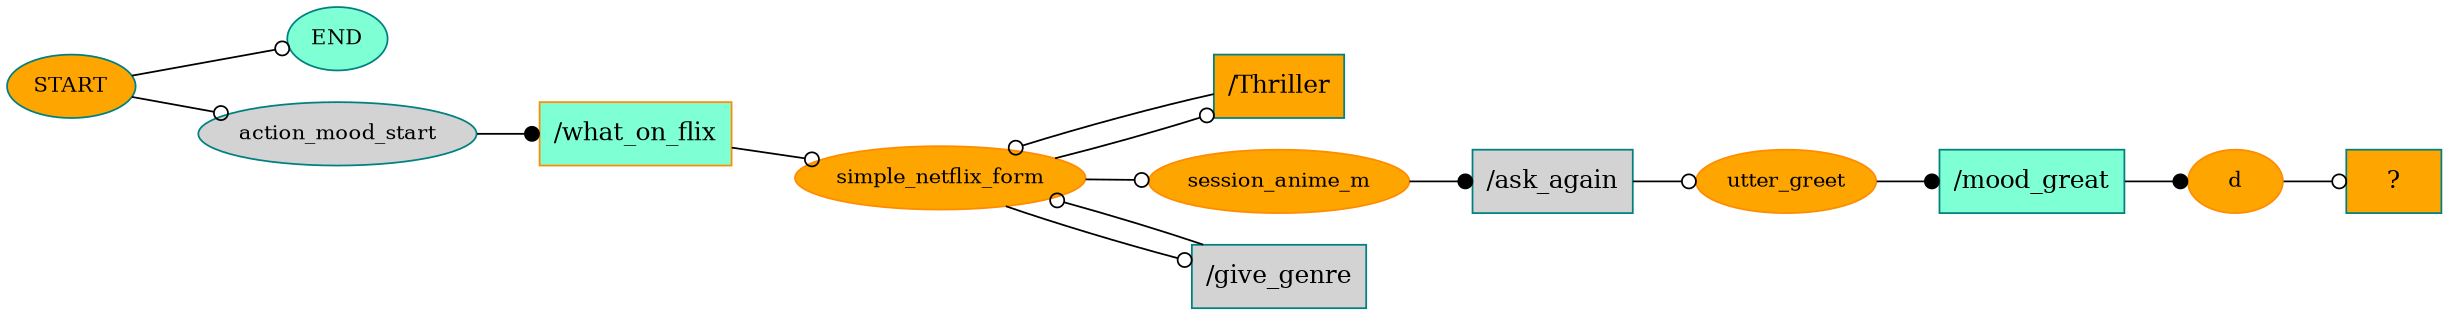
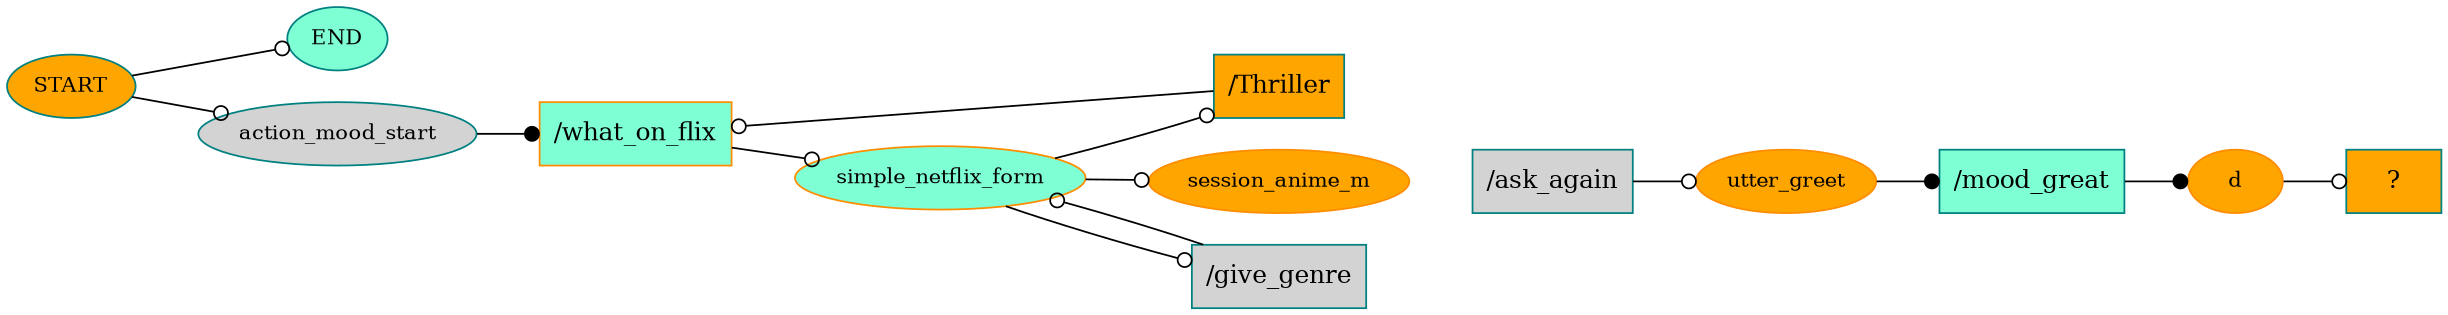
(1118, 118) -> (980, 108)
(940, 178) -> (940, 178)
(1434, 181) -> none
